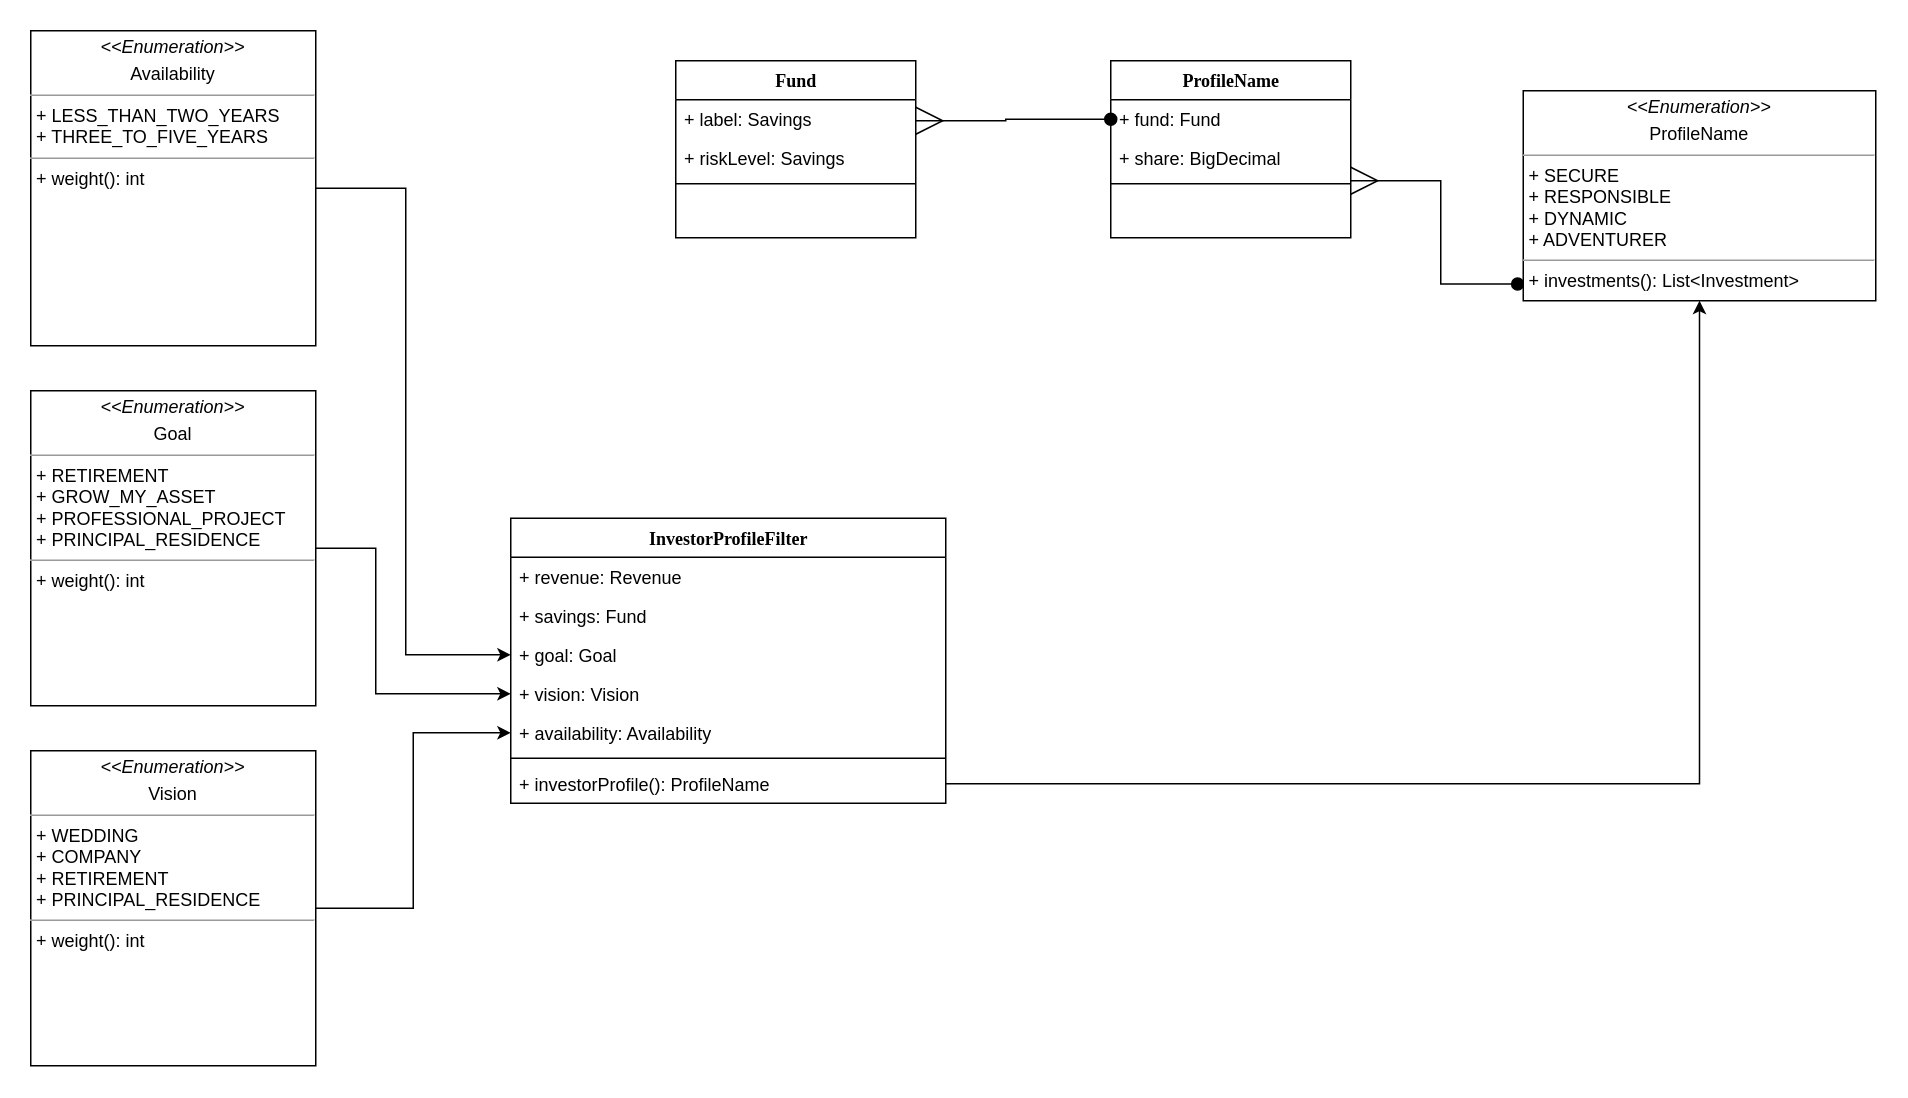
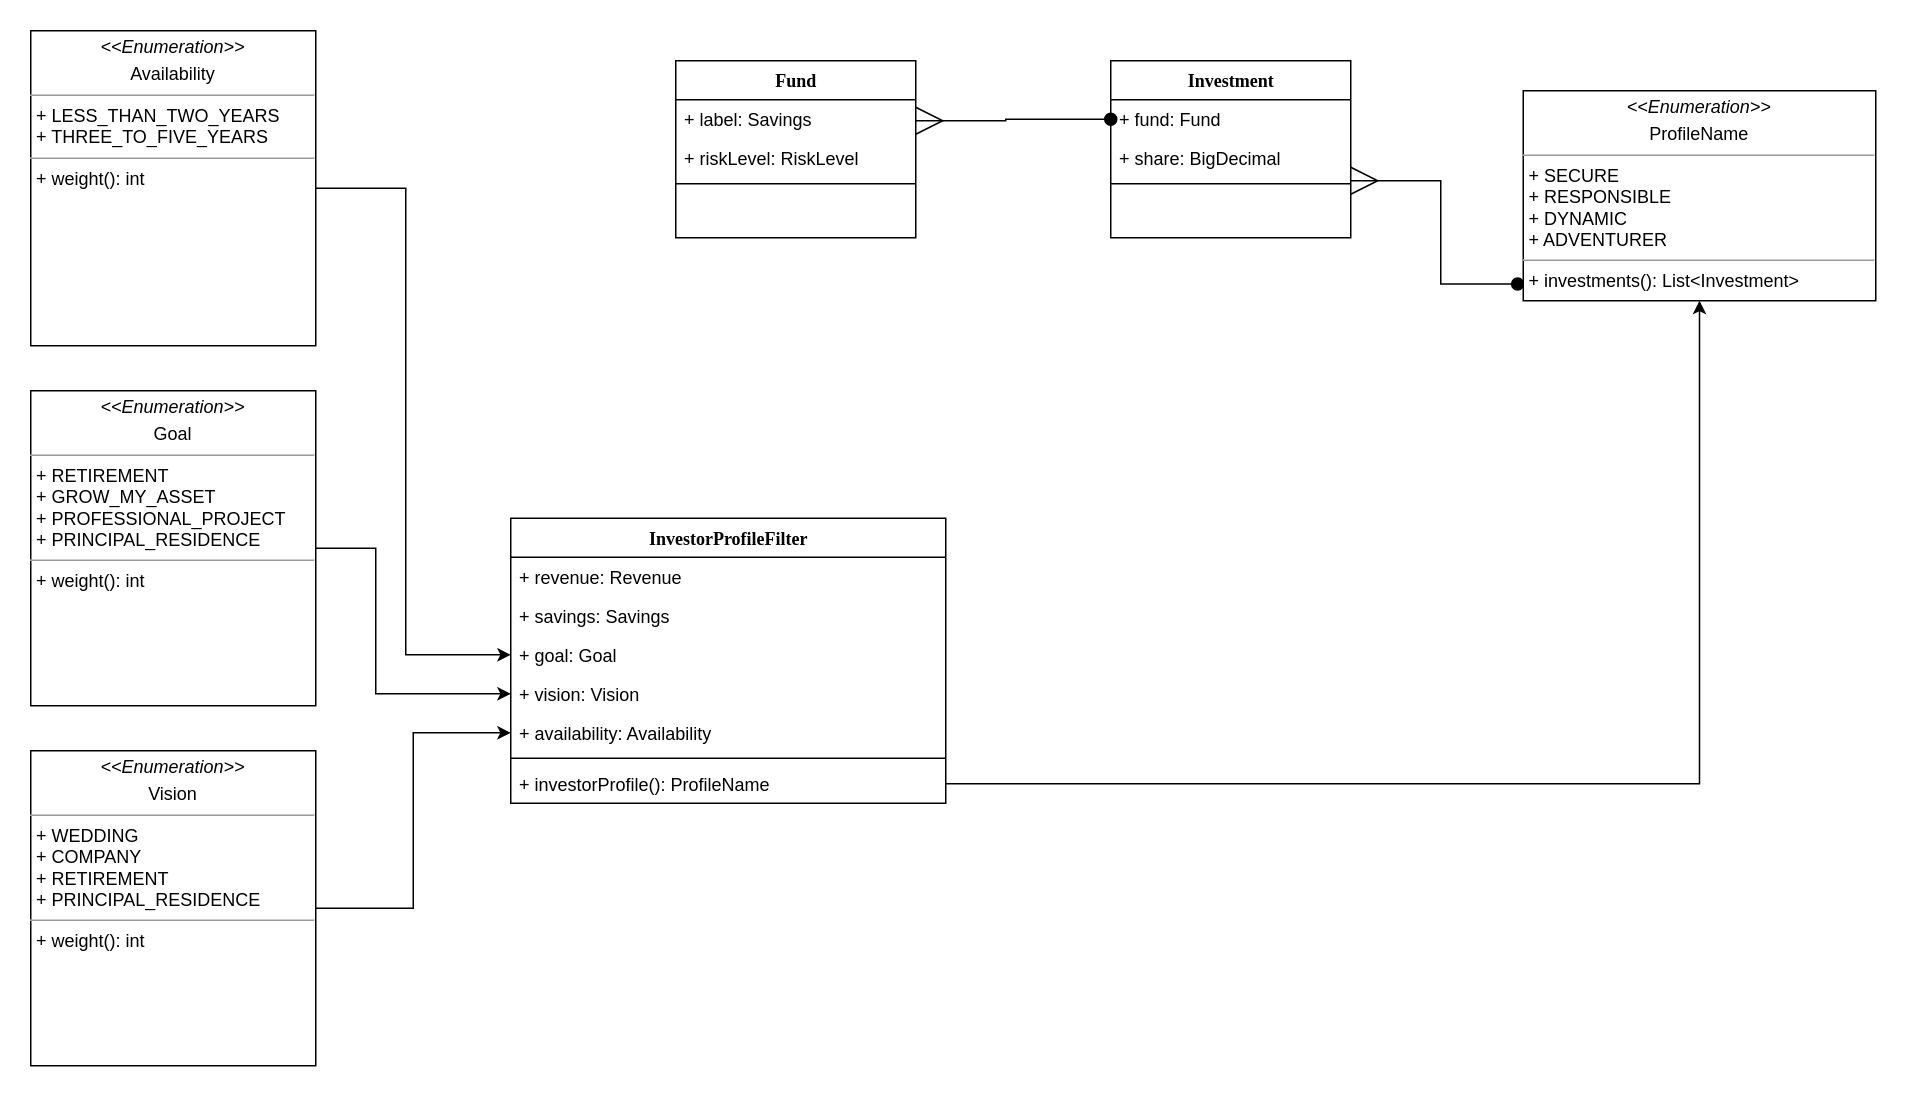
(1232, 82) -> (1232, 82)
(772, 160) -> (779, 160)
(586, 618) -> (599, 618)
